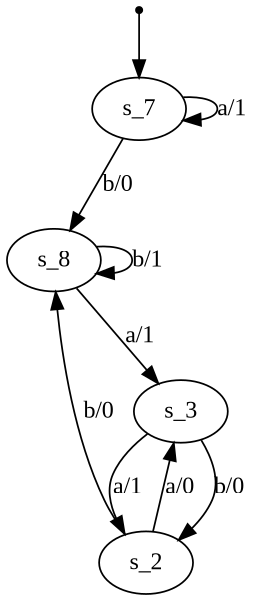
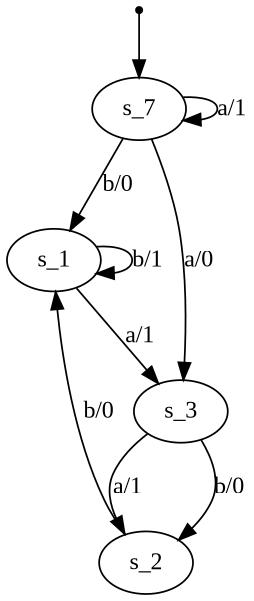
(54, 260) -> (54, 260)
(161, 496) -> (182, 249)
